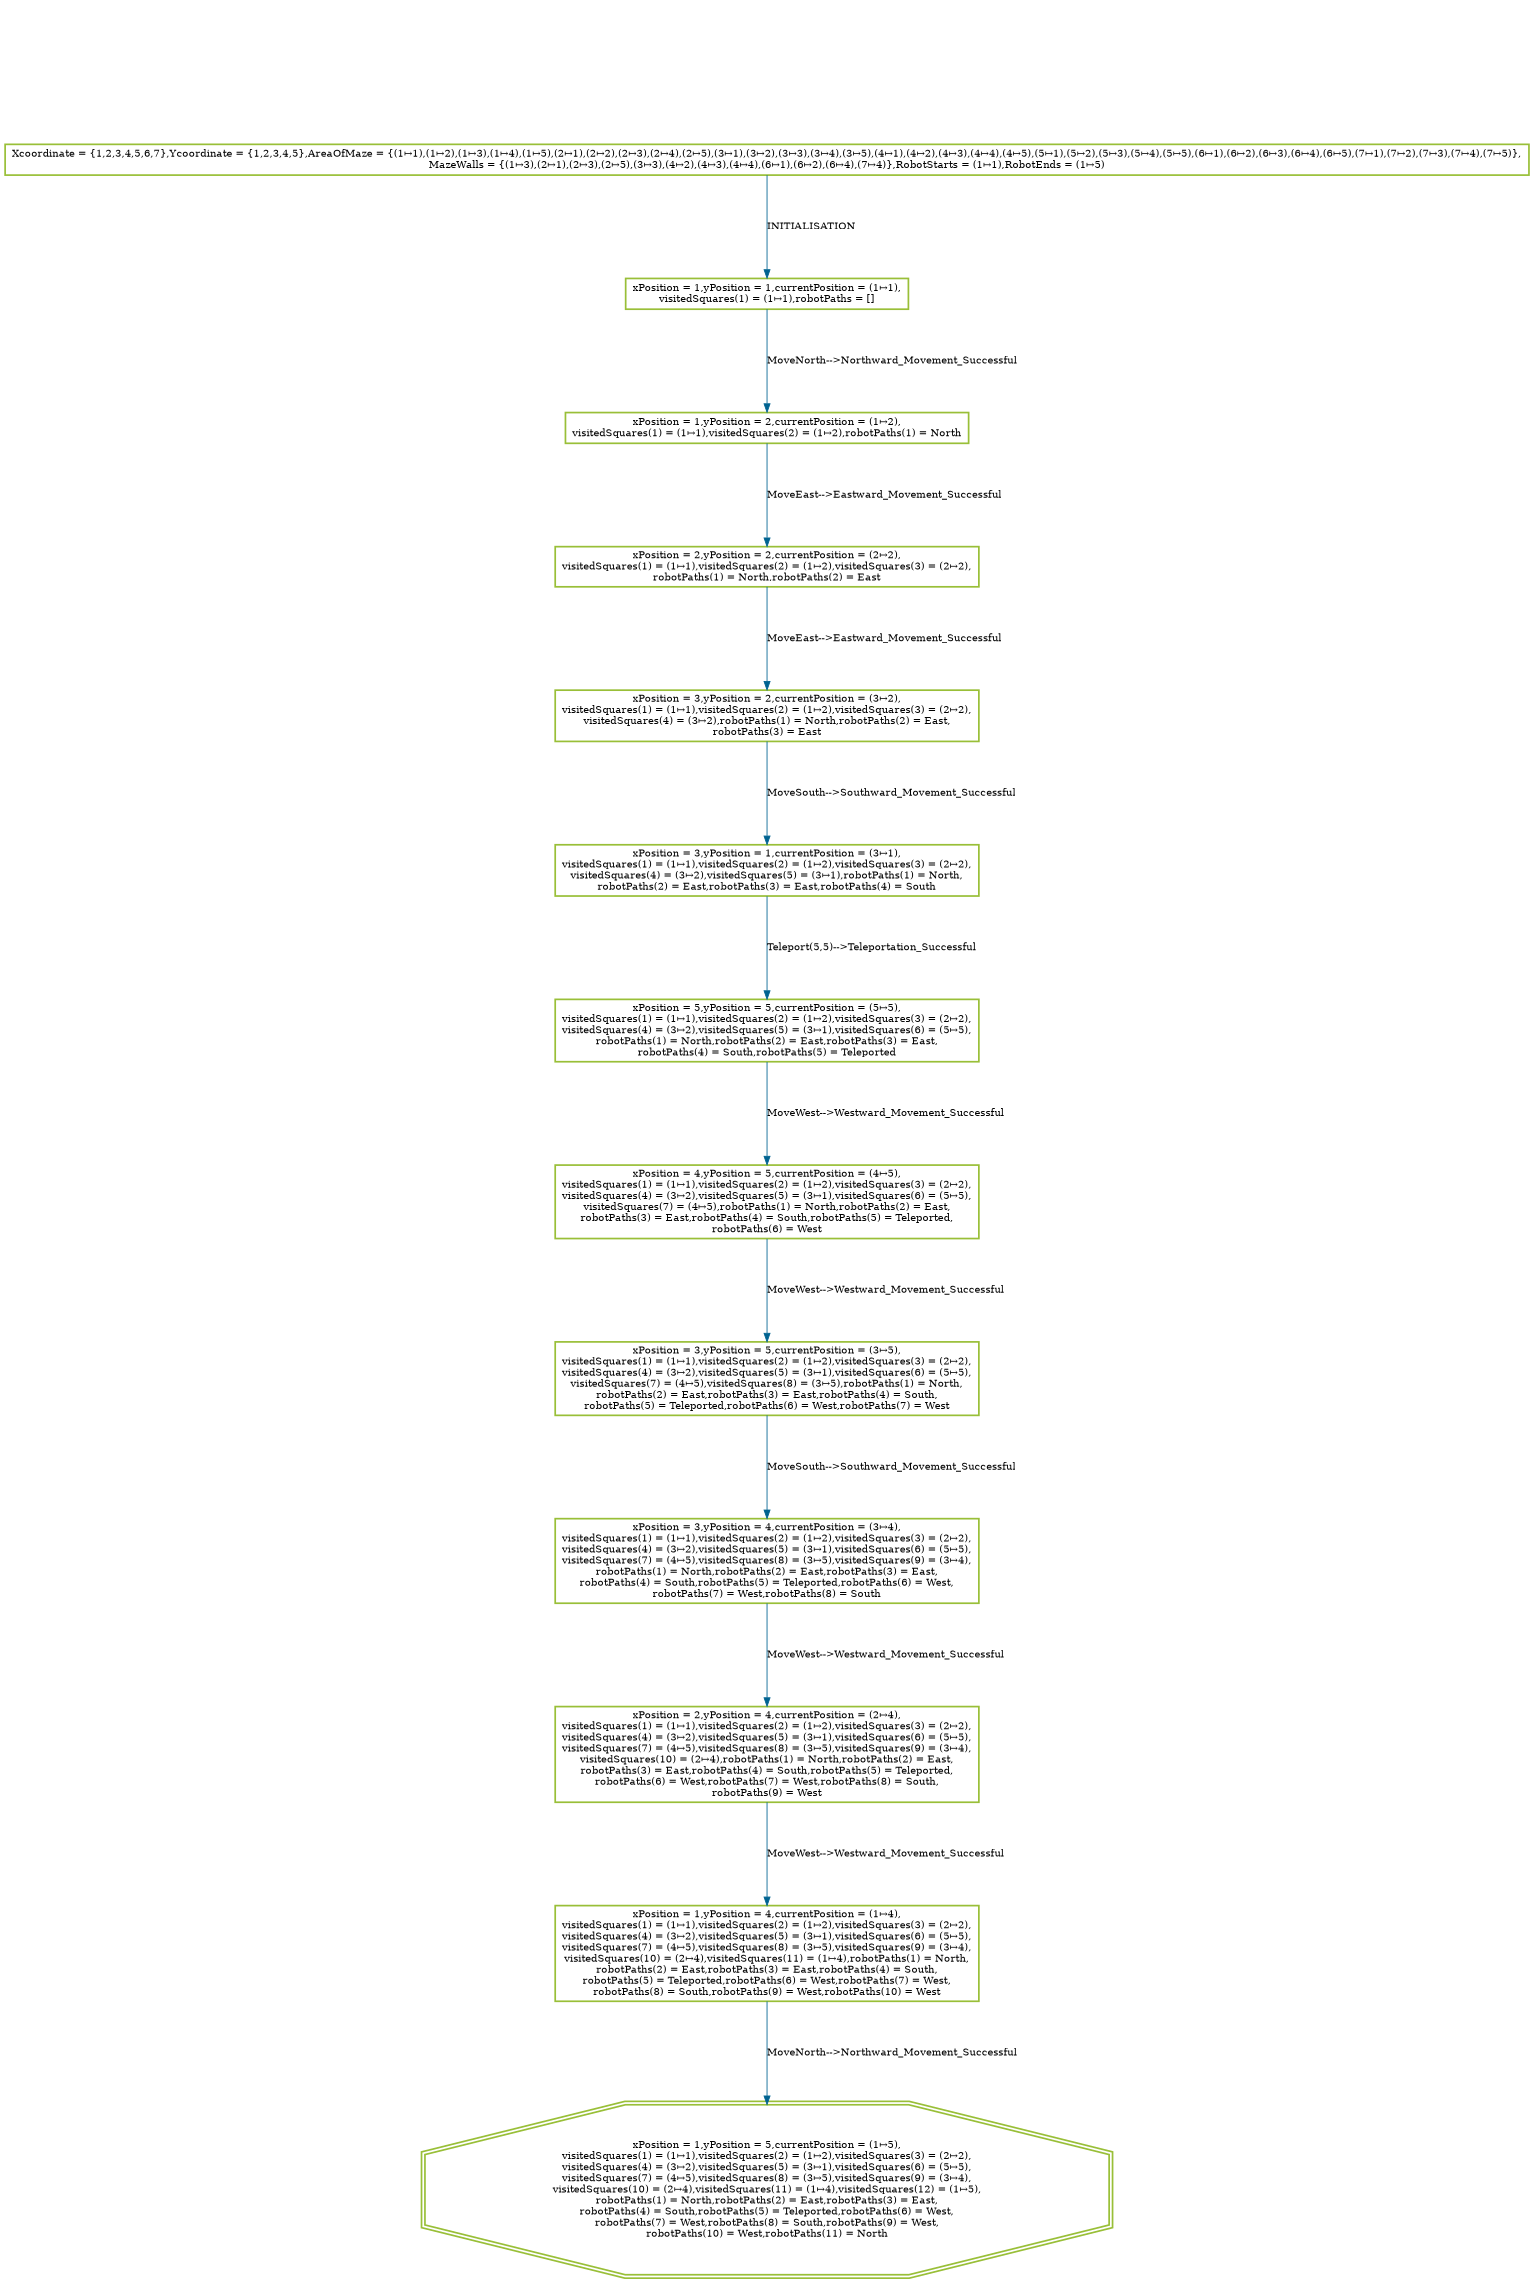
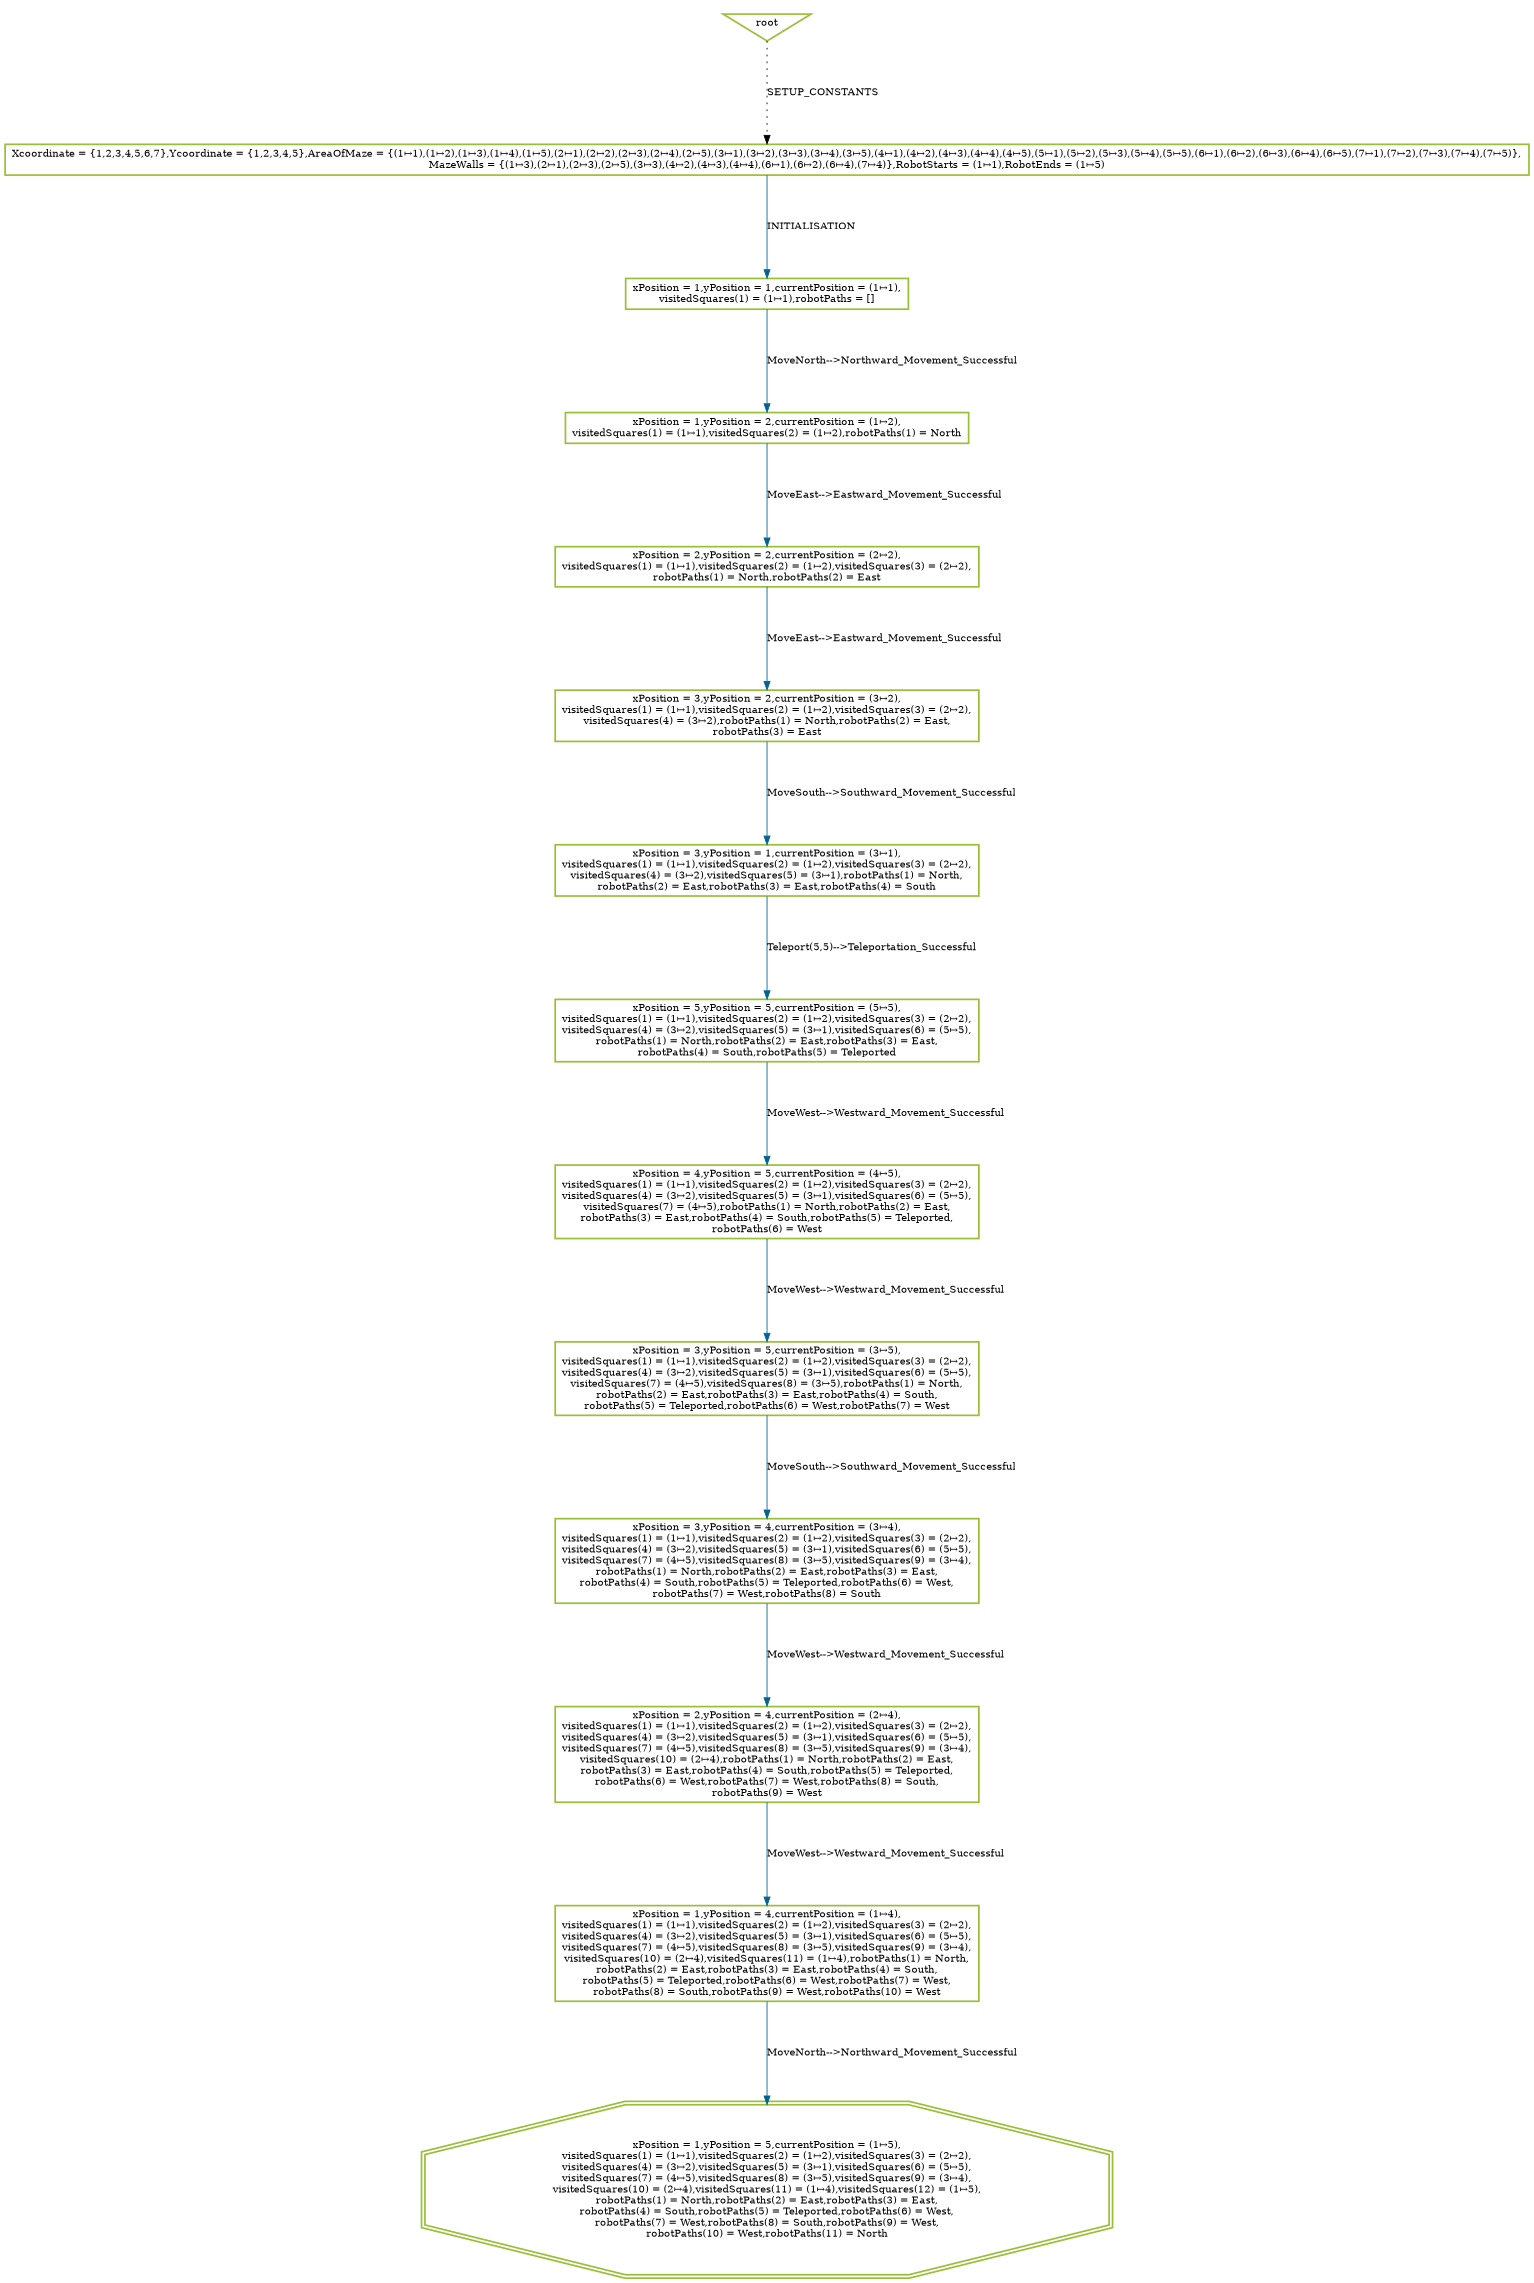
none -> (767, 23)
